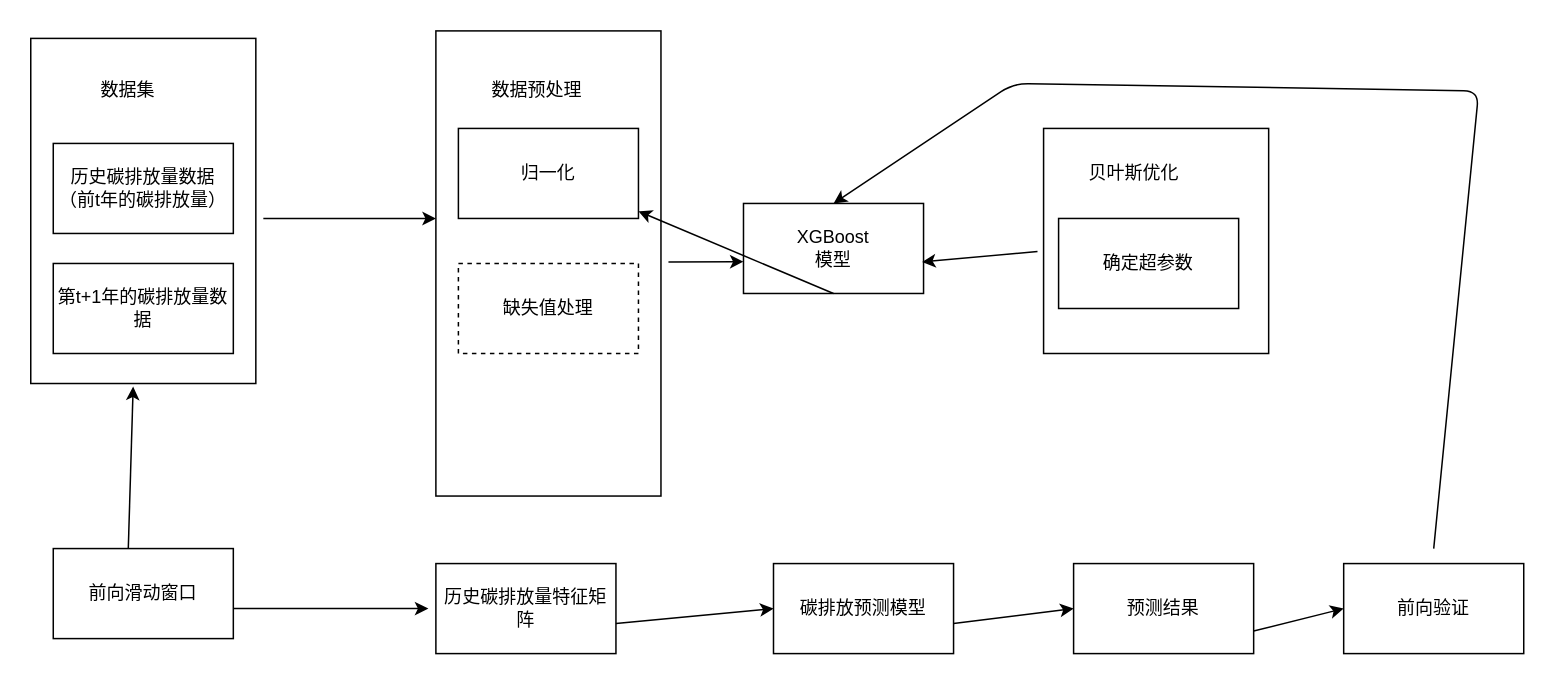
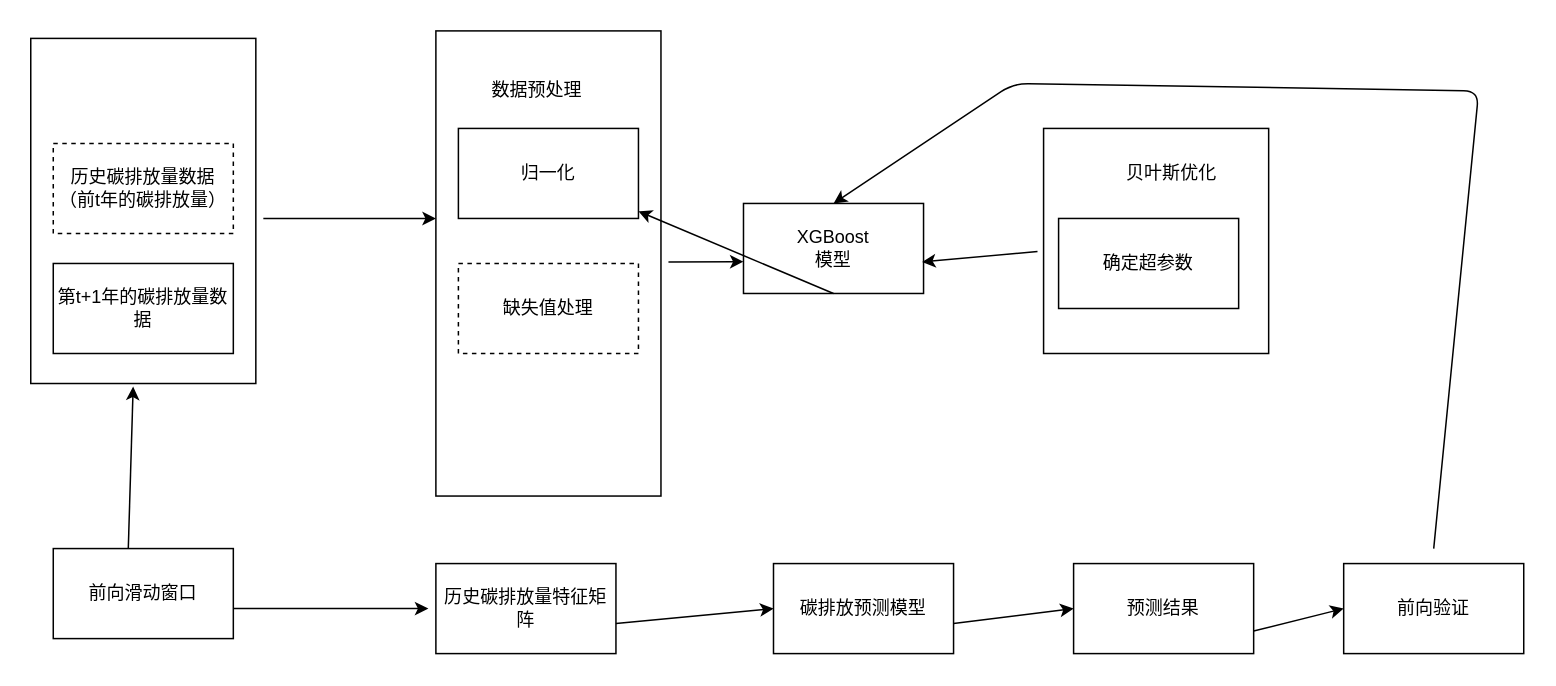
(128, 91) -> none
(1133, 173) -> (1171, 173)
(143, 188) -> (143, 188)
